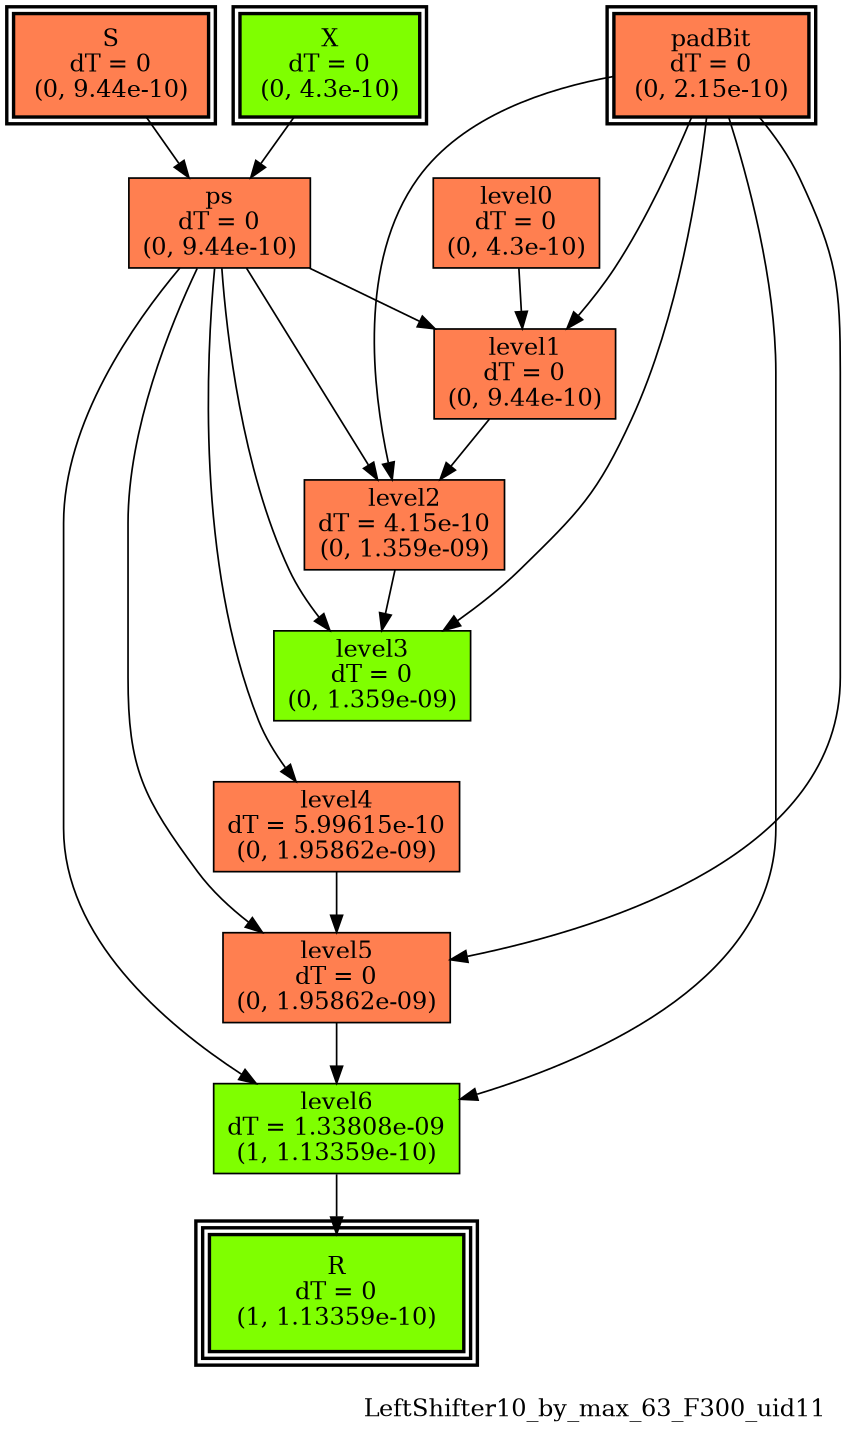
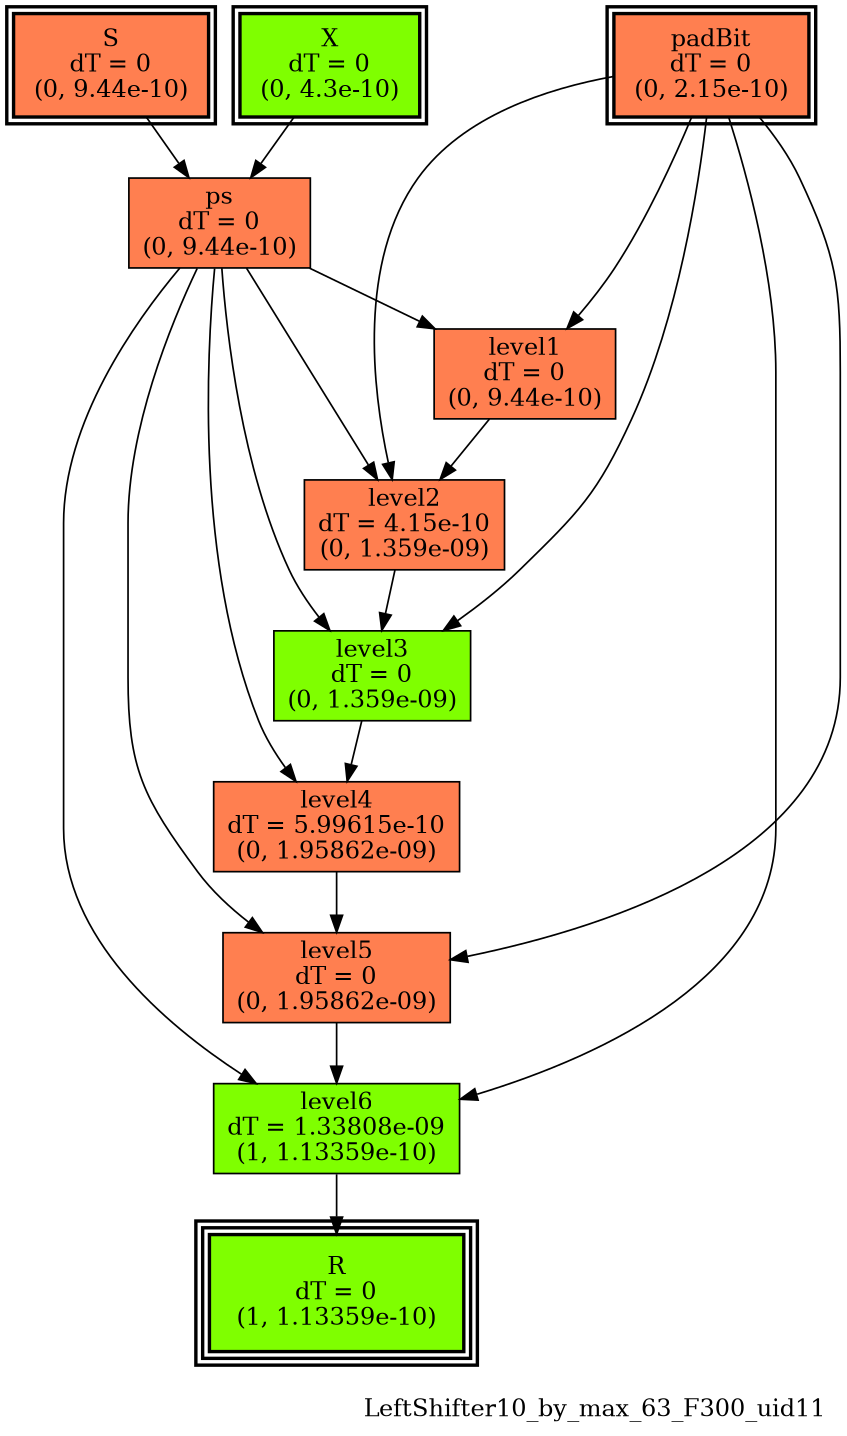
(516, 223) -> none
none -> (356, 743)
